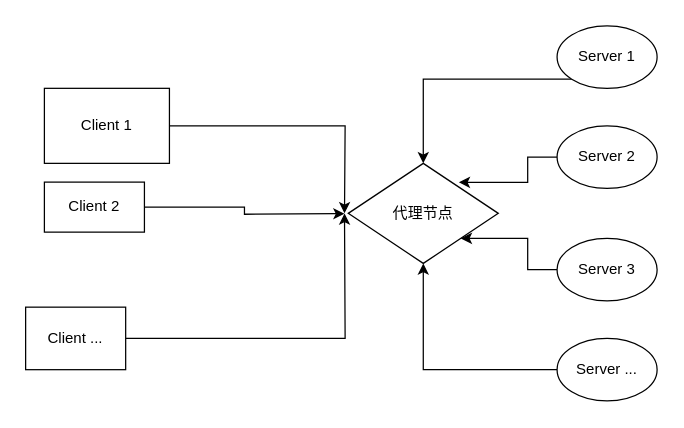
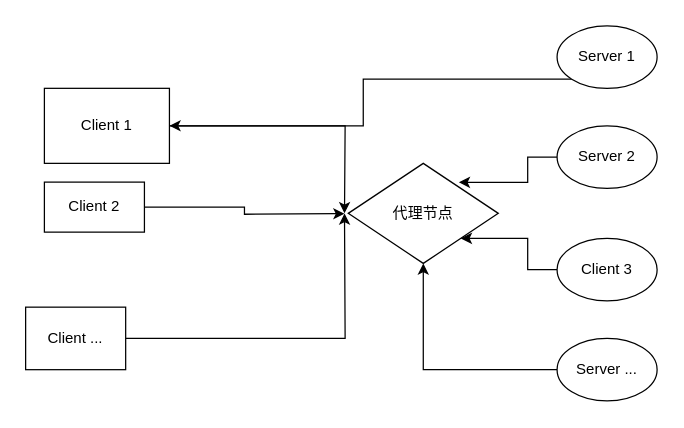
(423, 116) -> (364, 79)
(607, 269) -> (607, 269)
